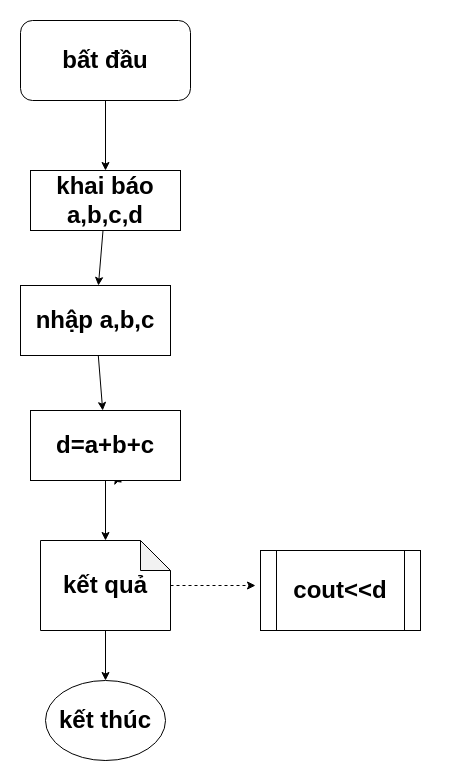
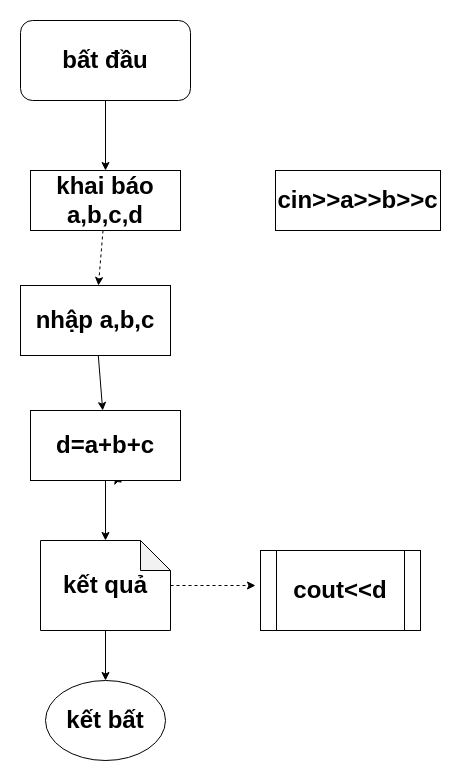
none -> (358, 201)
(101, 255) -> (101, 255)
(106, 721) -> (106, 721)
